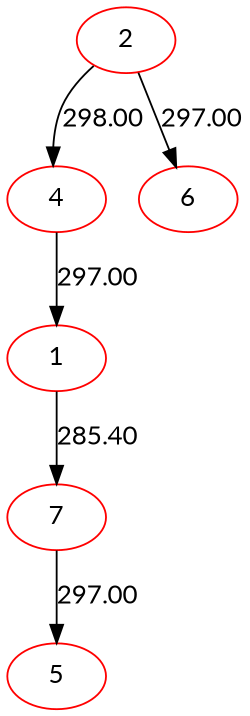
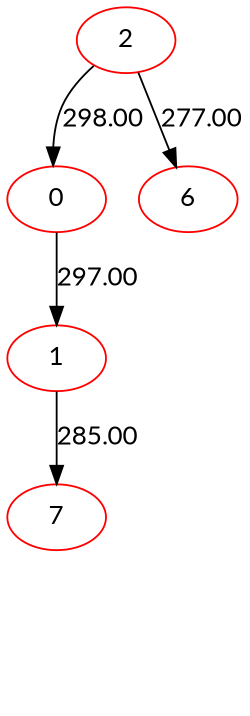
(202, 120) -> (202, 120)
(57, 199) -> (57, 199)
(98, 438) -> (98, 438)
(57, 676) -> none
